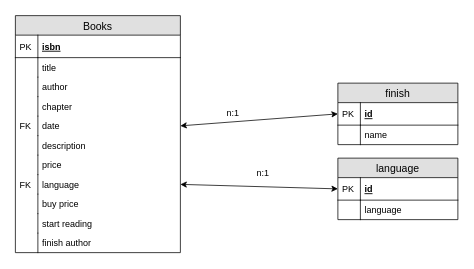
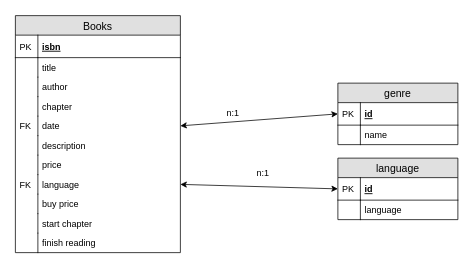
(398, 93) -> (398, 93)
(72, 224) -> (74, 224)
(71, 243) -> (73, 243)
